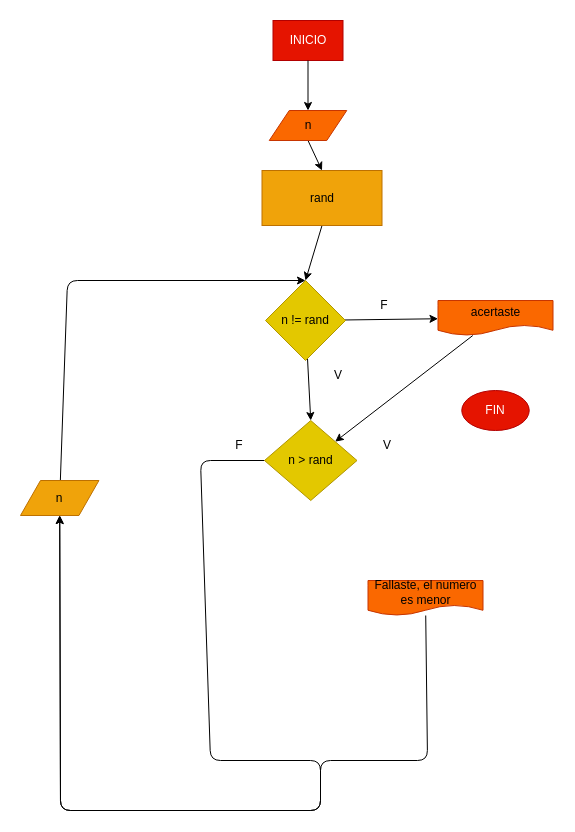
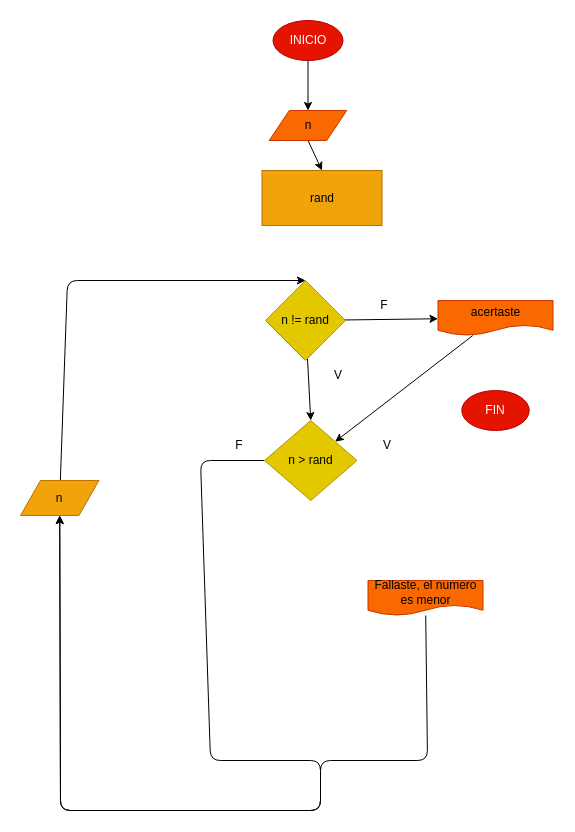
(308, 41) -> (308, 41)
(315, 249) -> none
